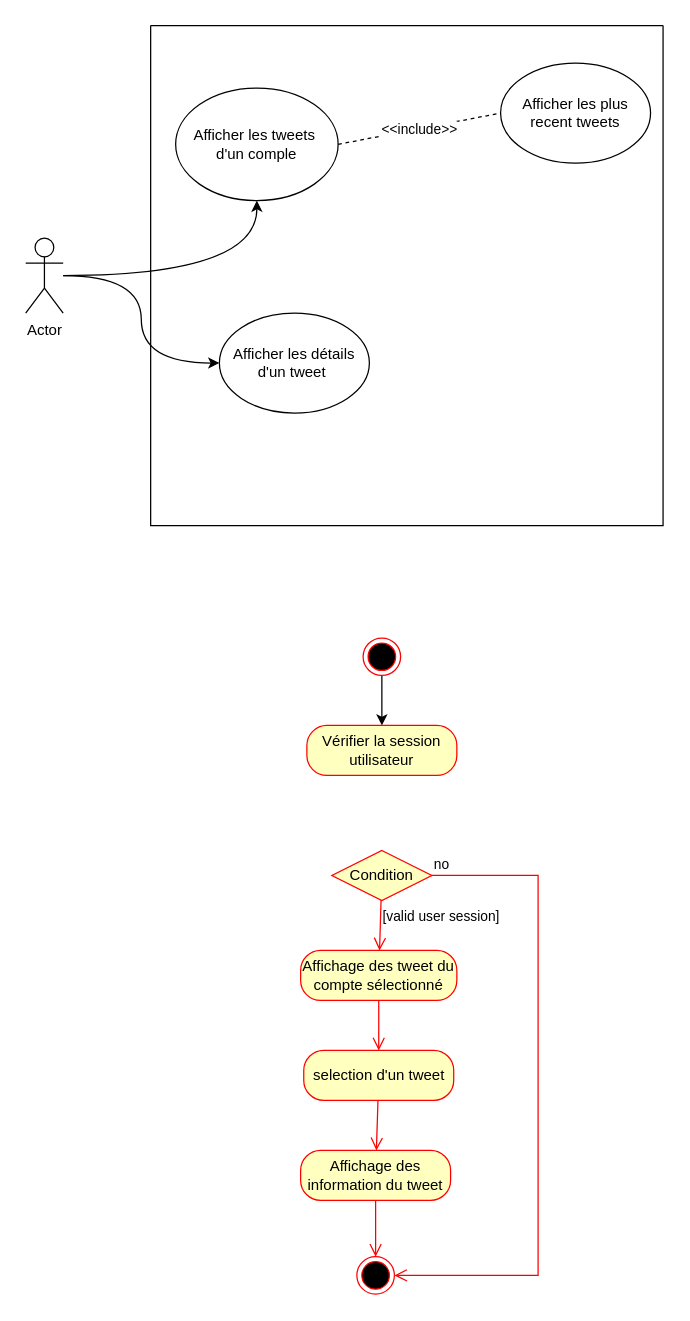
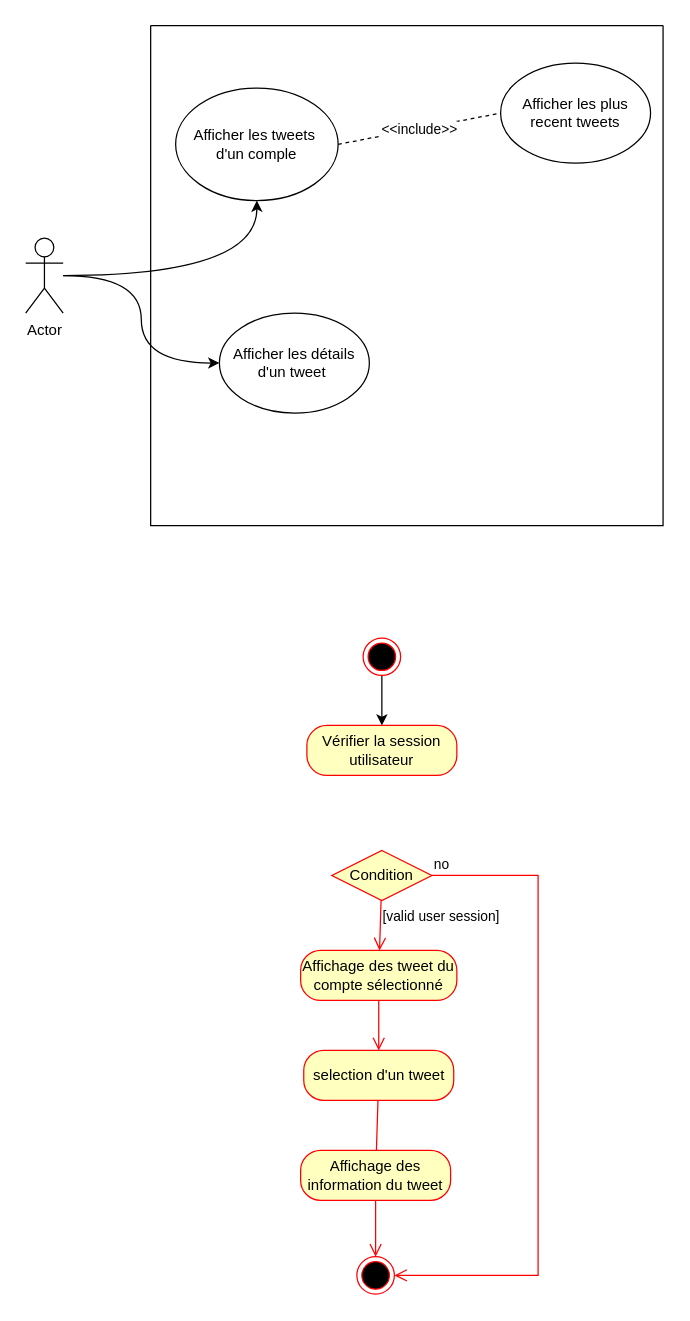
(377, 1144) -> (377, 1144)
